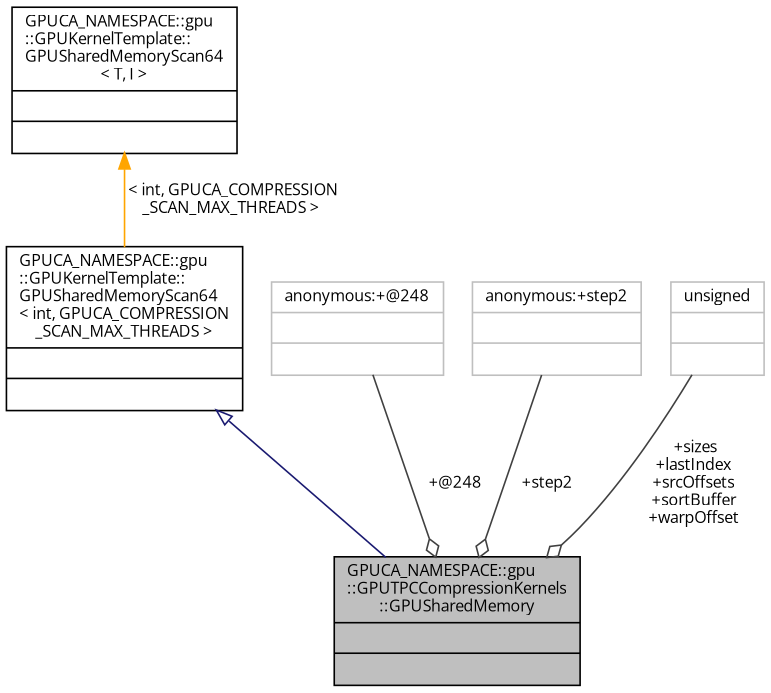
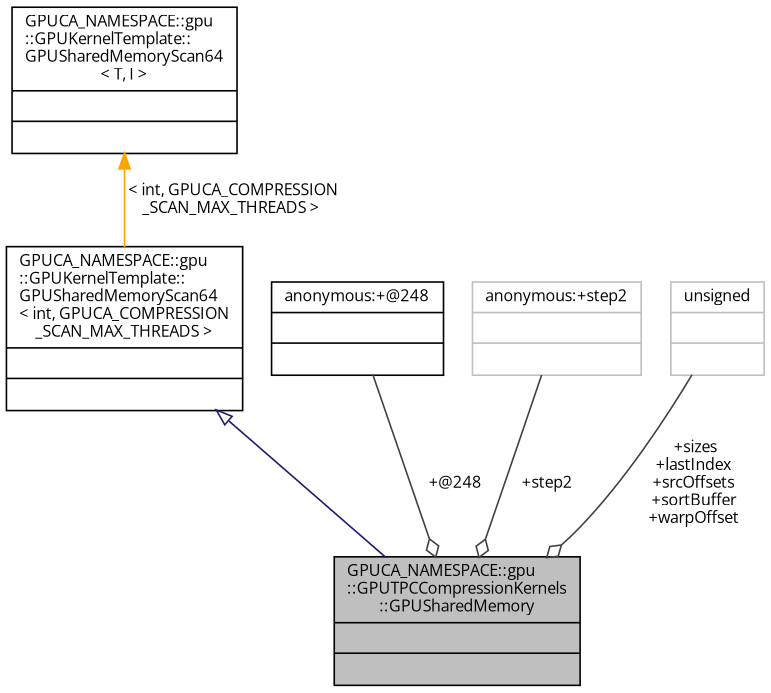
(358, 329) -> (358, 329)
